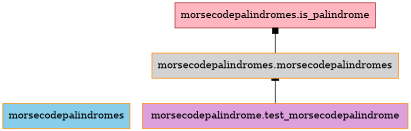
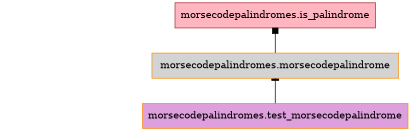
(275, 66) -> (275, 66)
(66, 116) -> none
(275, 116) -> (275, 116)
